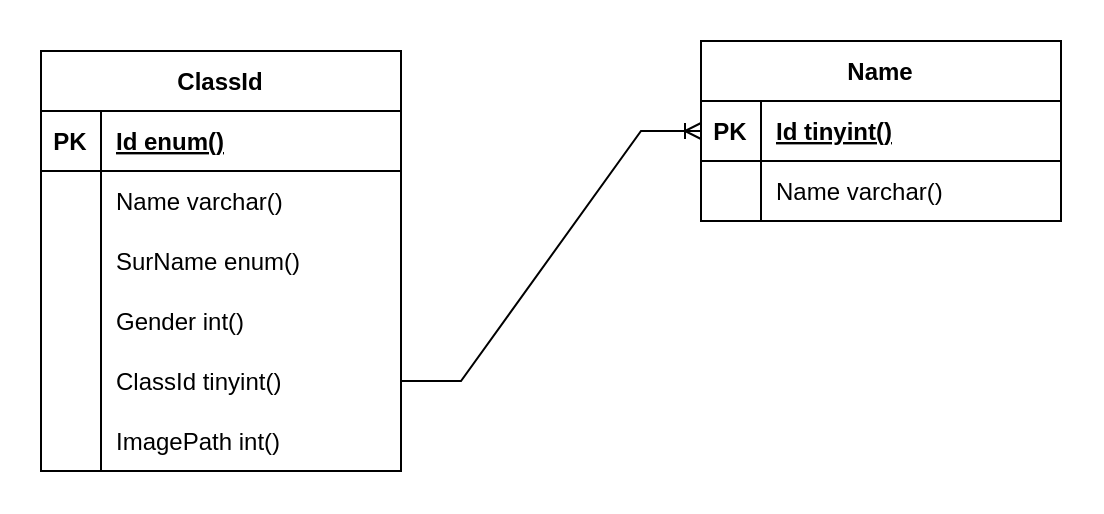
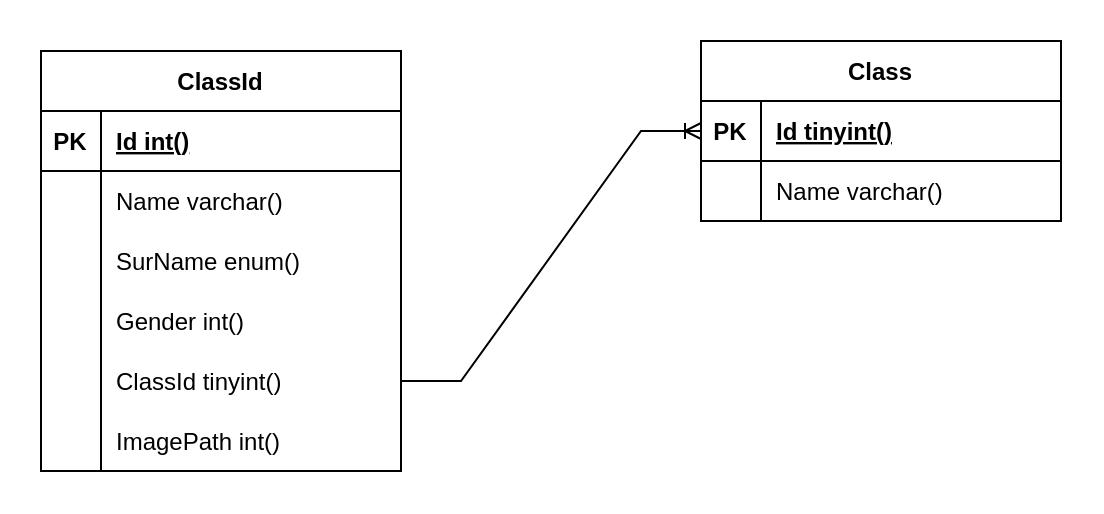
(880, 72) -> (880, 72)
(173, 142) -> (164, 142)
